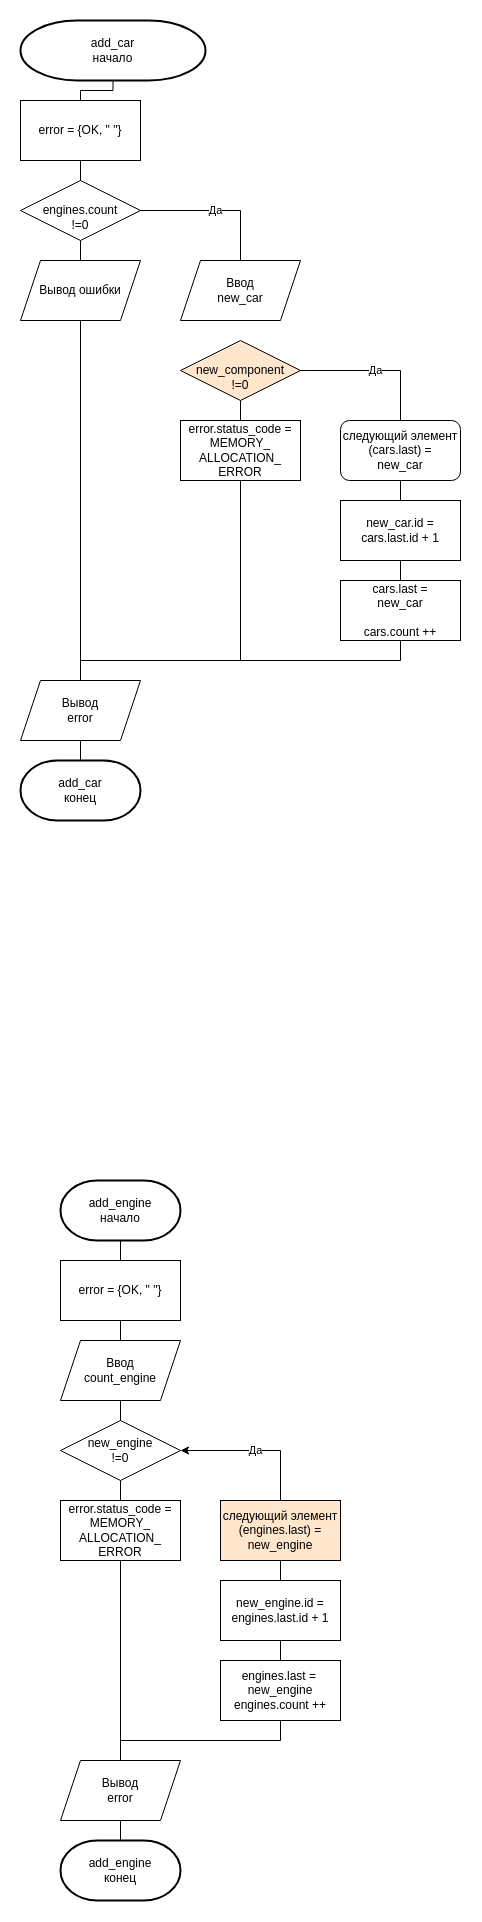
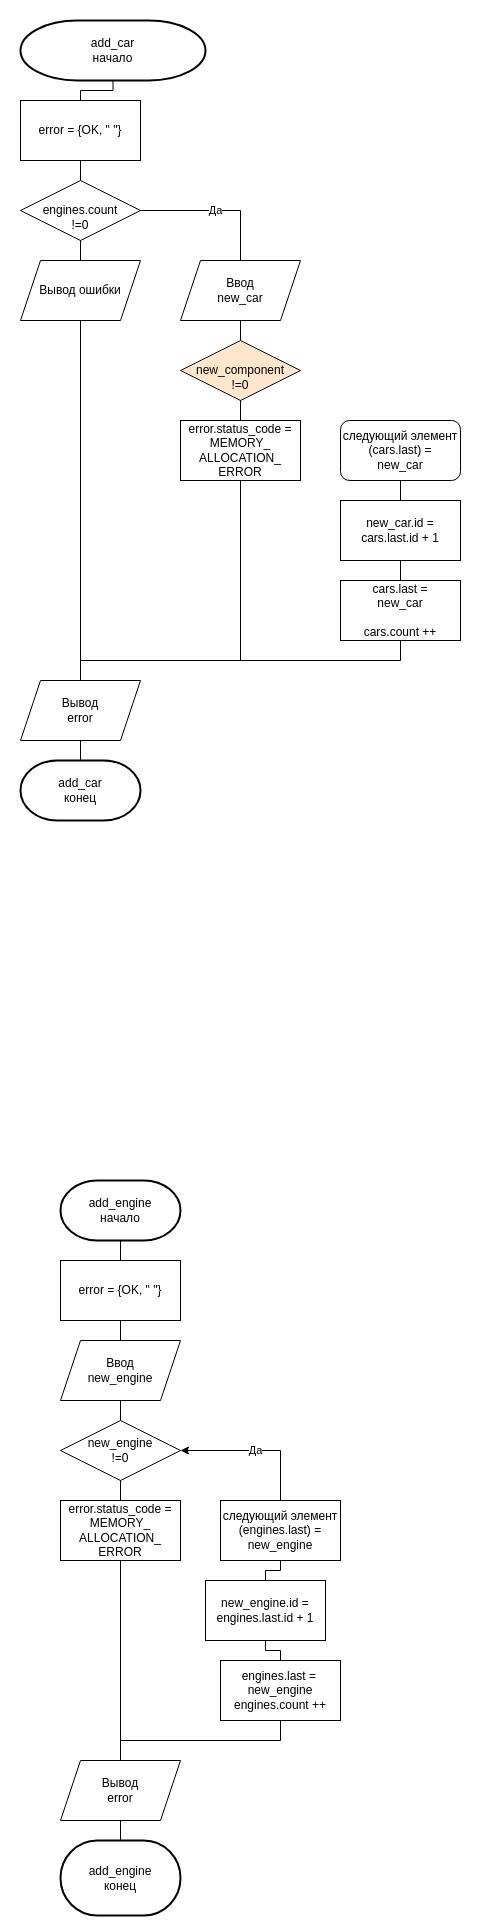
none -> (241, 331)
(376, 371) -> none
(121, 1371) -> (121, 1371)
(281, 1531) -> (281, 1531)
(281, 1611) -> (266, 1611)
(121, 1871) -> (121, 1878)
